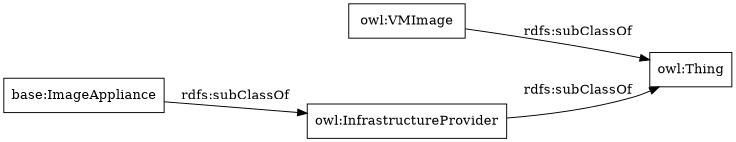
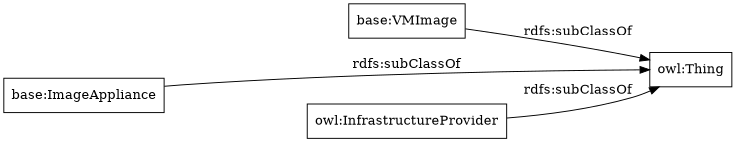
(407, 21) -> (407, 21)
(231, 107) -> (402, 74)
